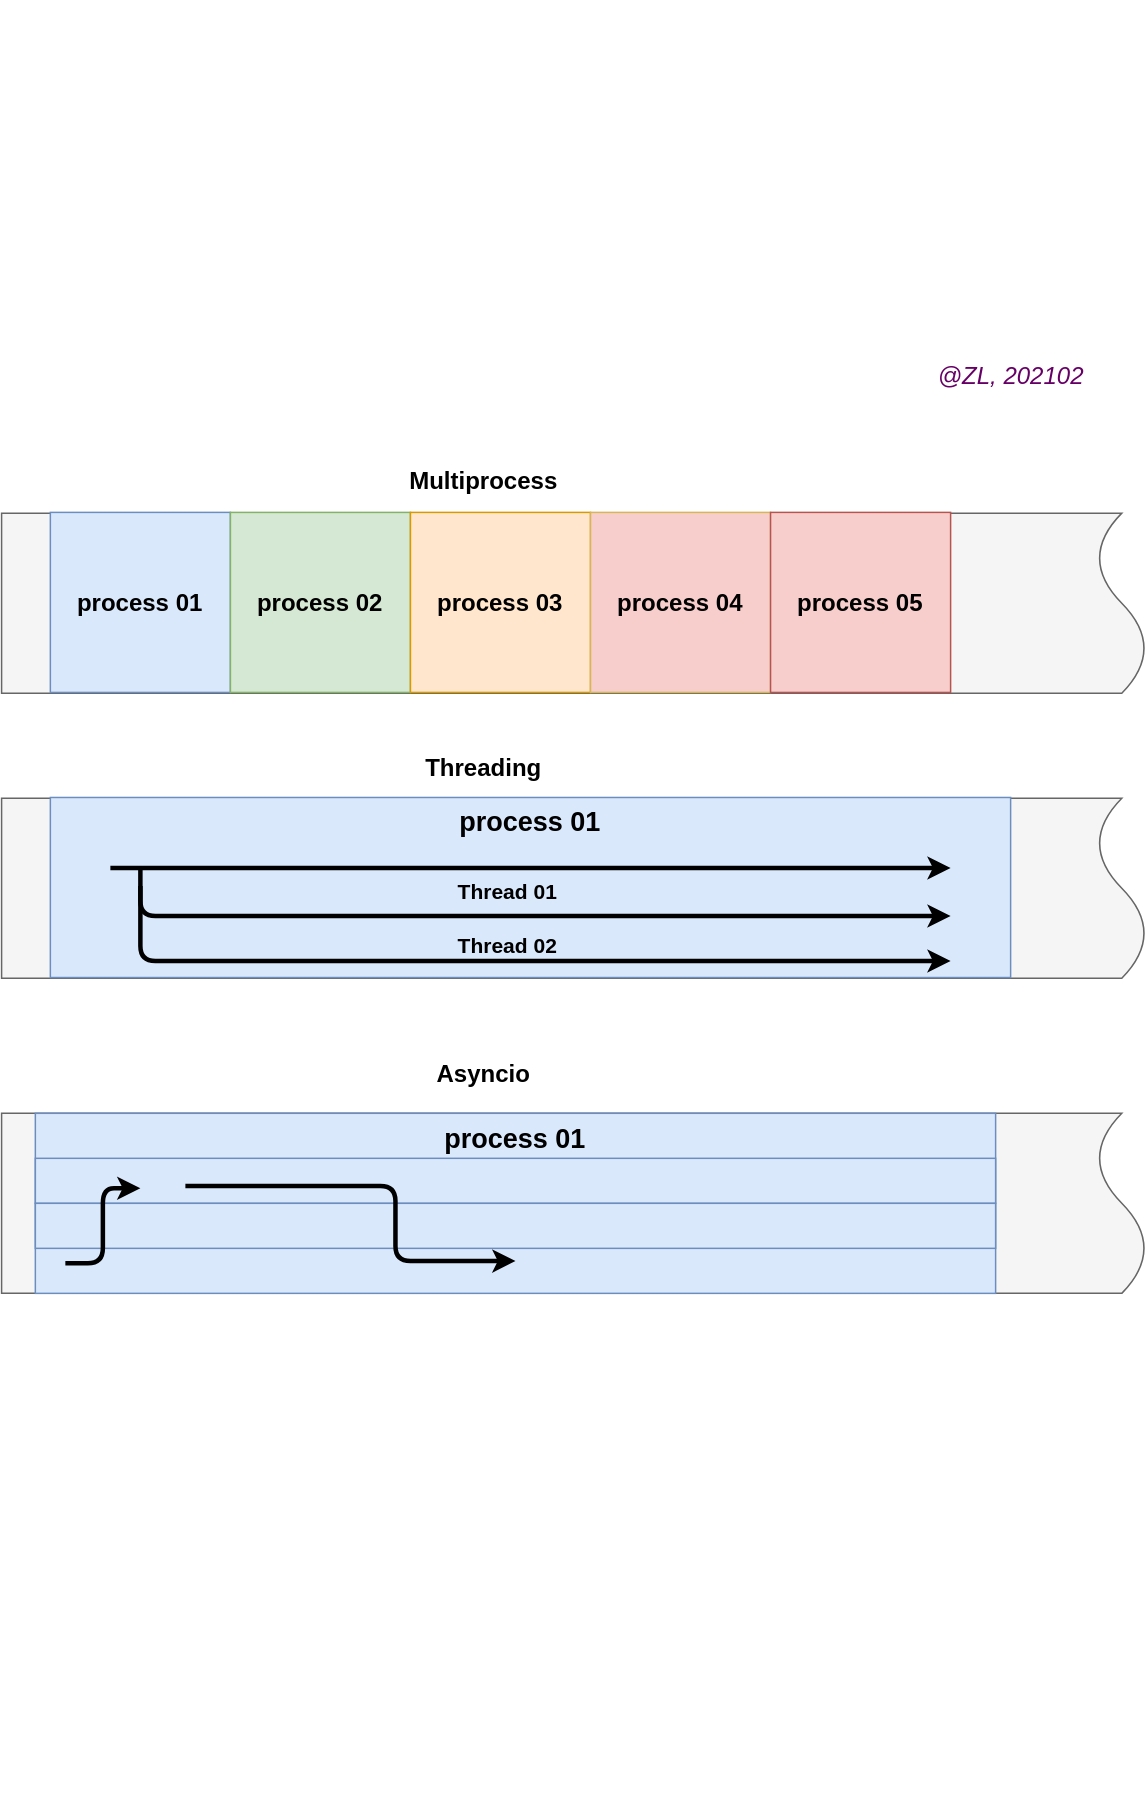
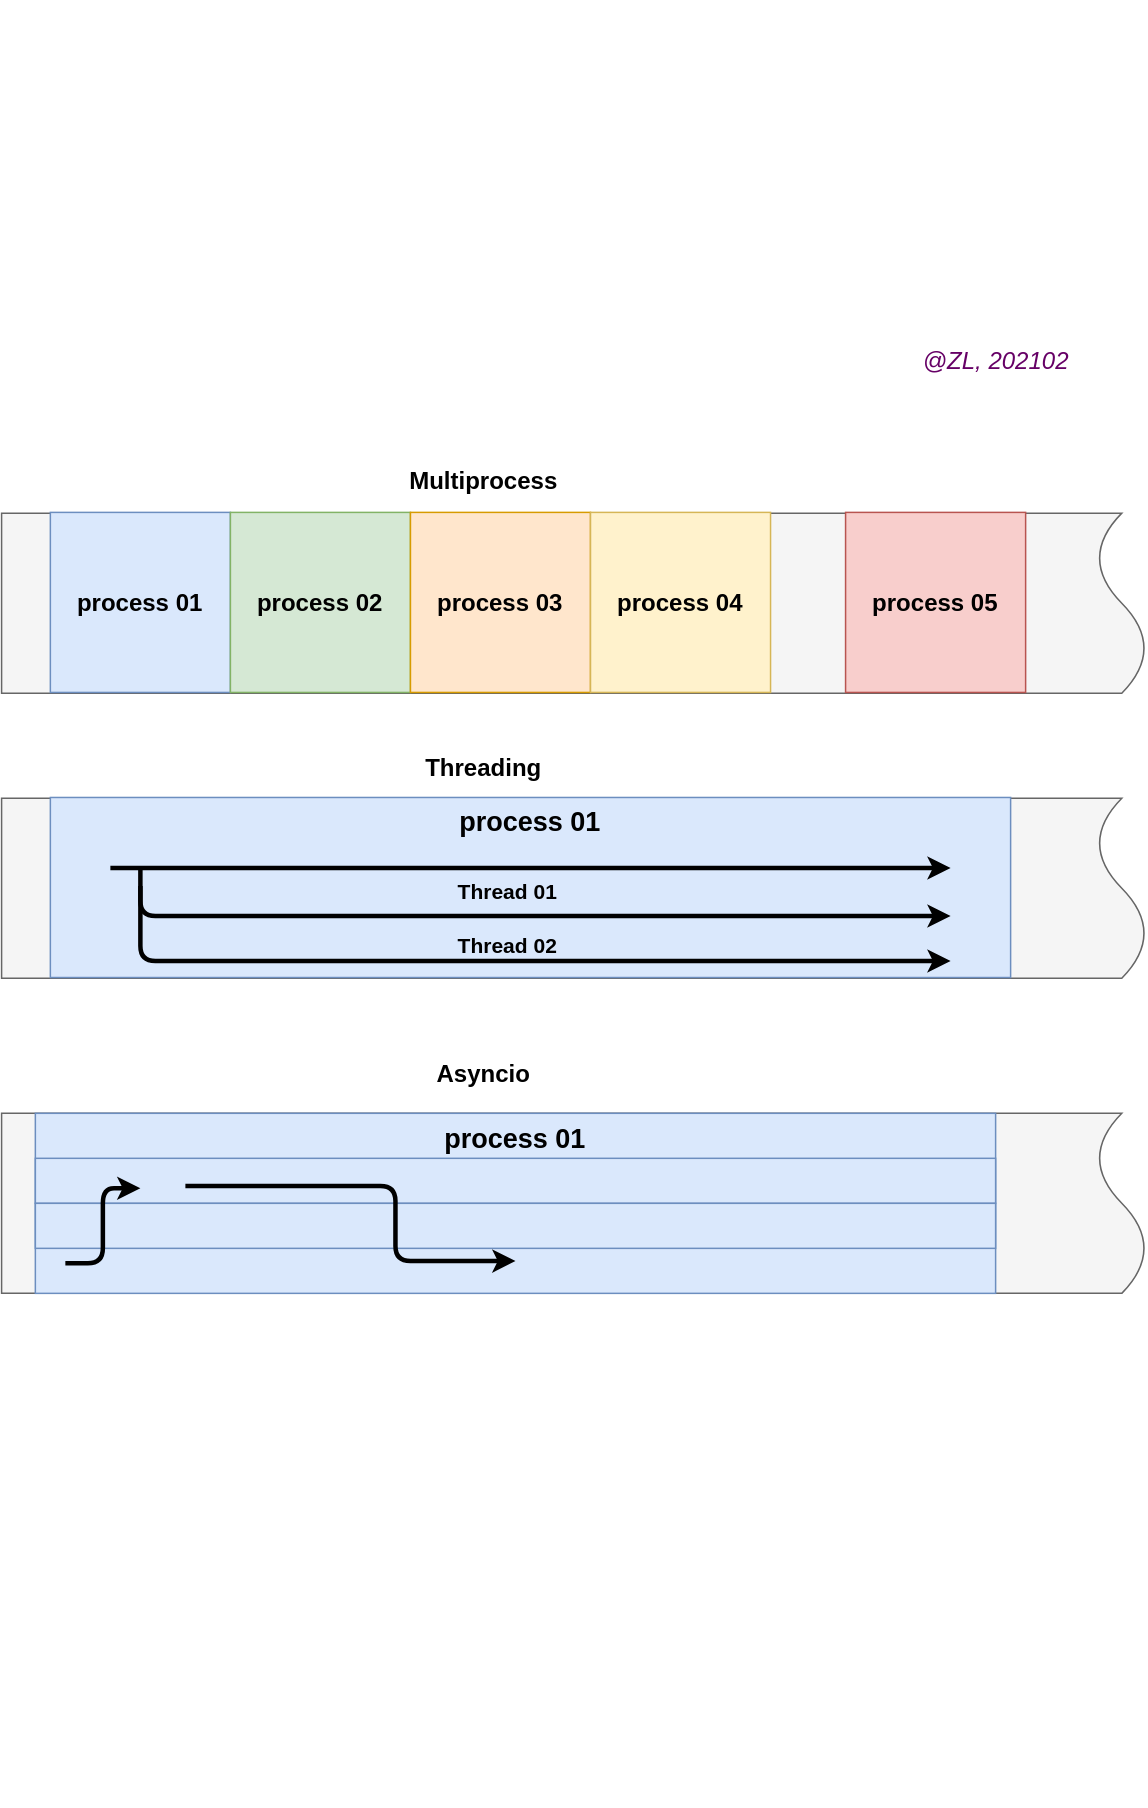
(1010, 376) -> (995, 361)
(680, 602) -> (680, 602)
(860, 602) -> (935, 602)
